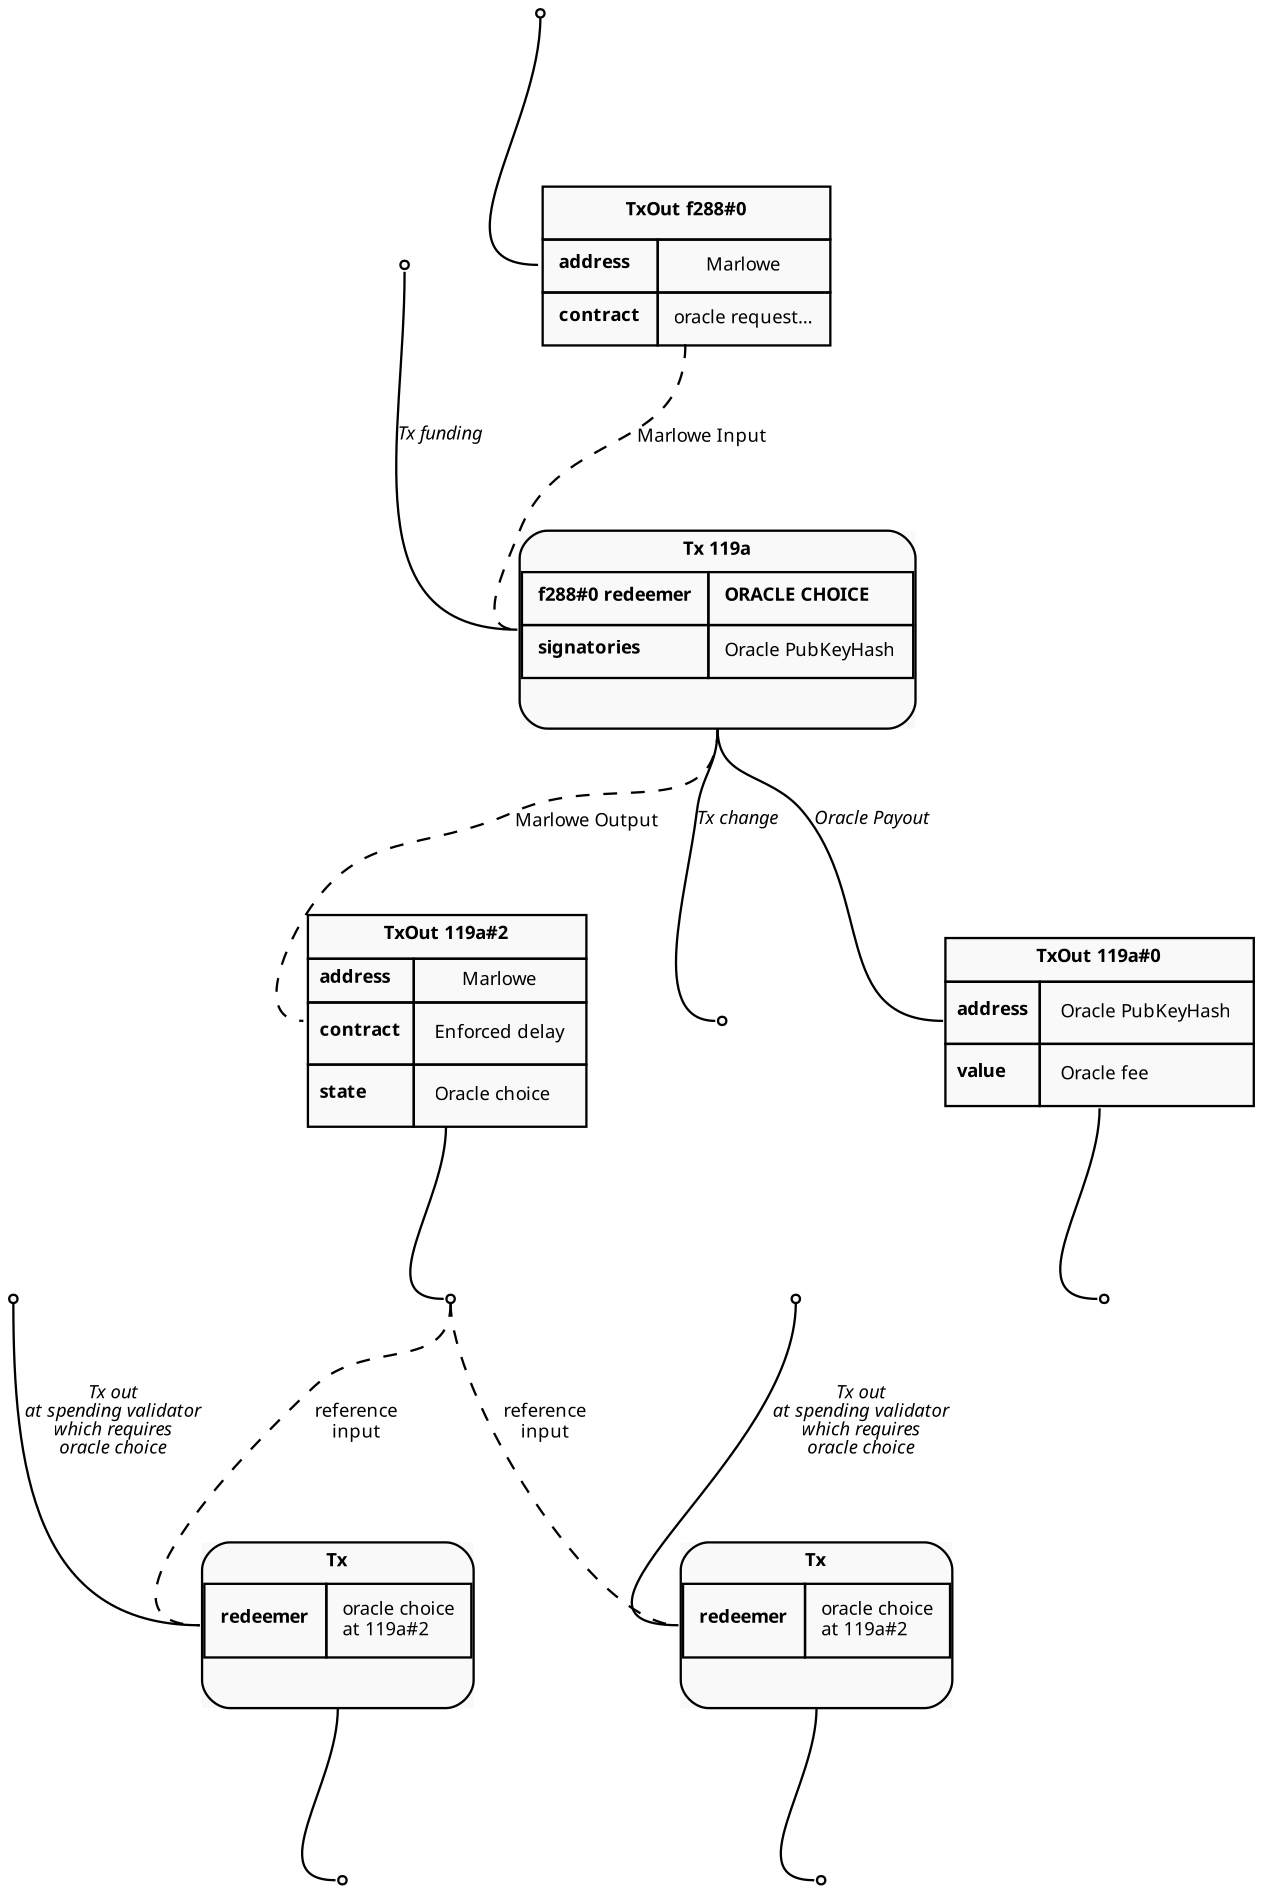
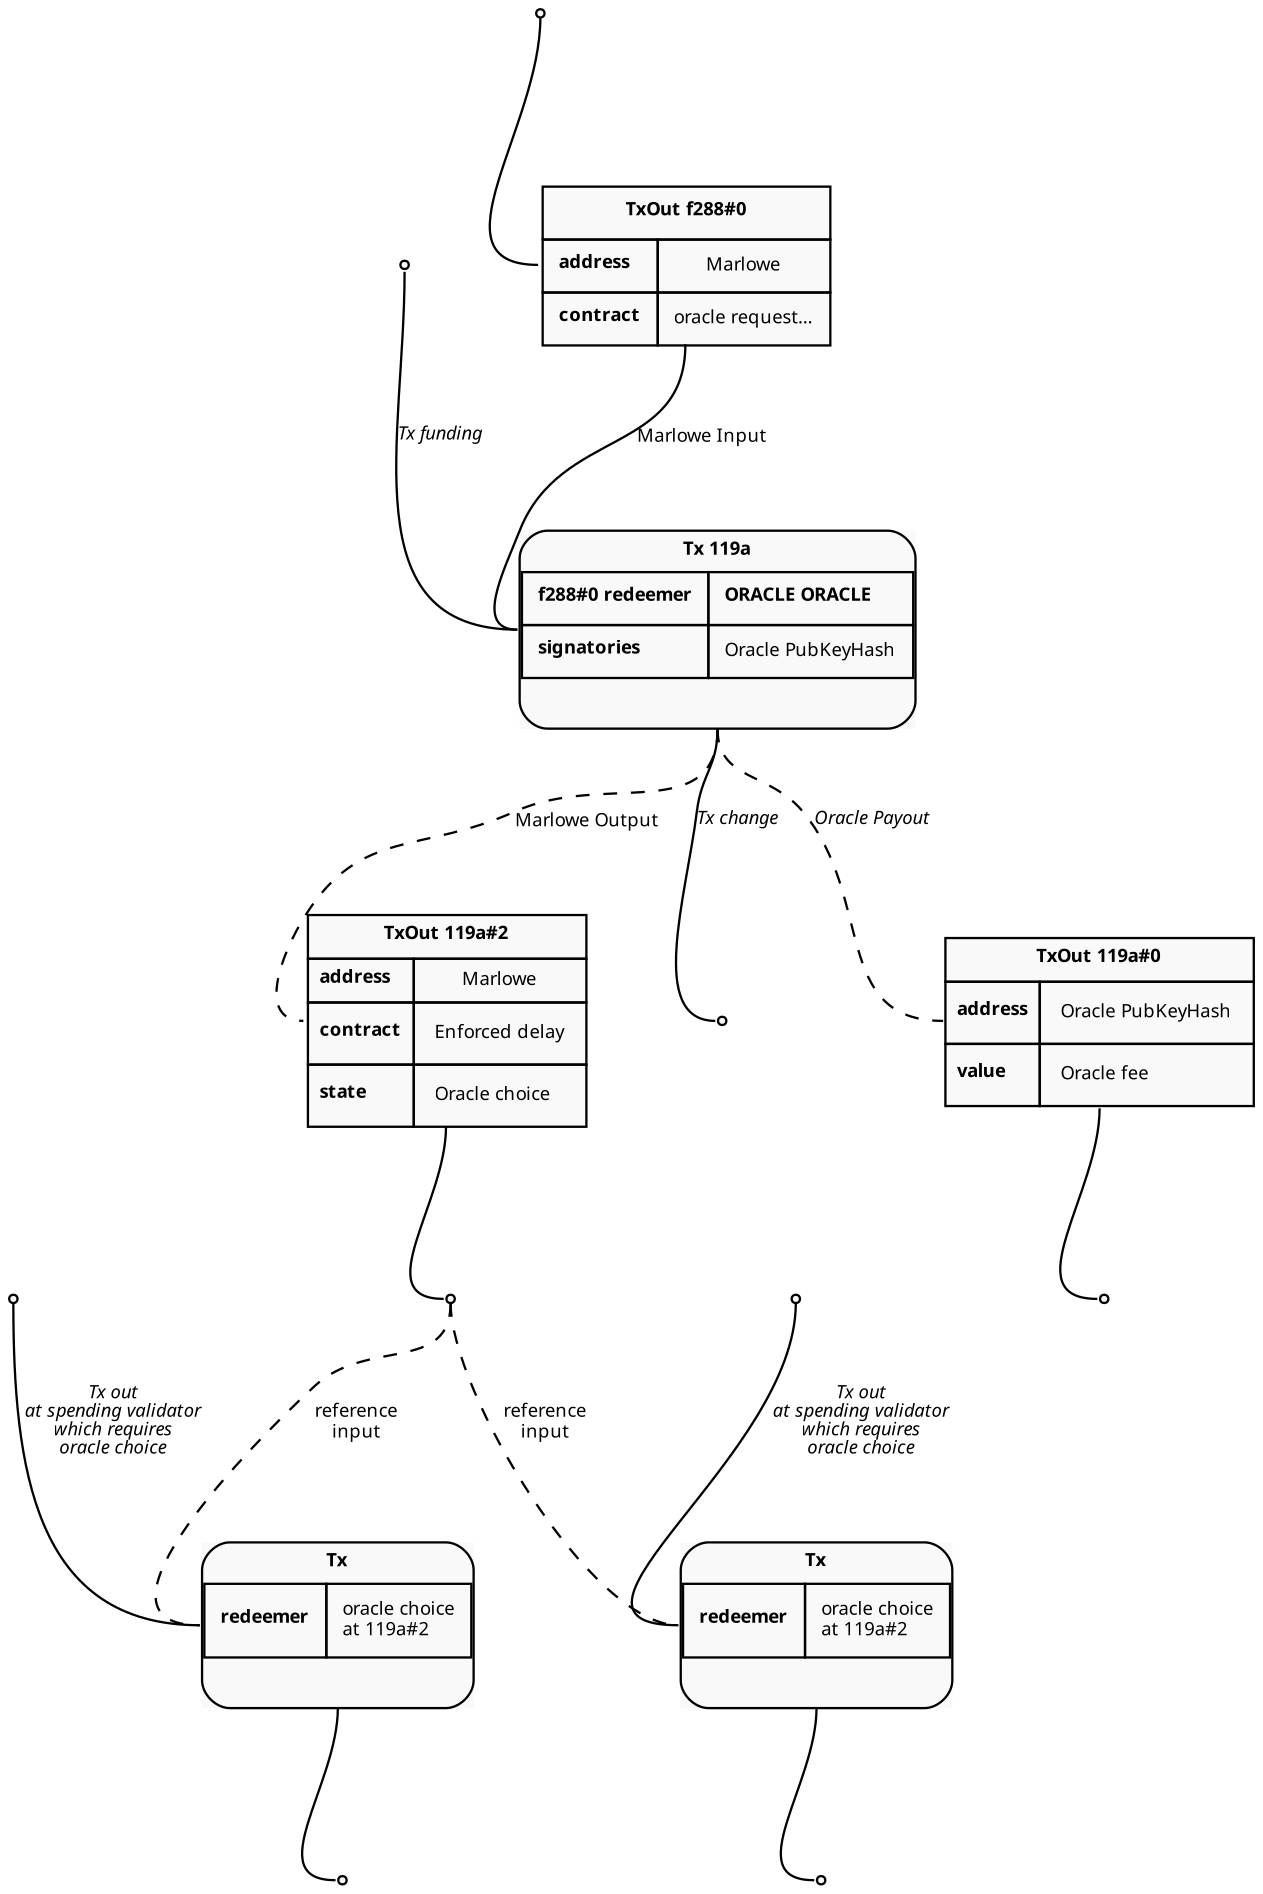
(562, 474) -> (562, 474)
(798, 595) -> (798, 595)
(837, 876) -> (837, 876)
